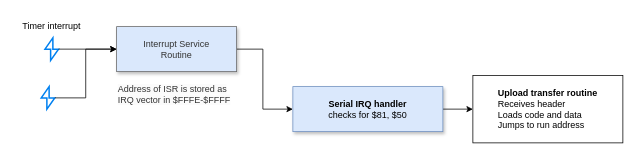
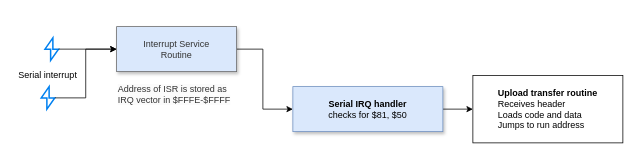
(52, 27) -> none
none -> (48, 75)
